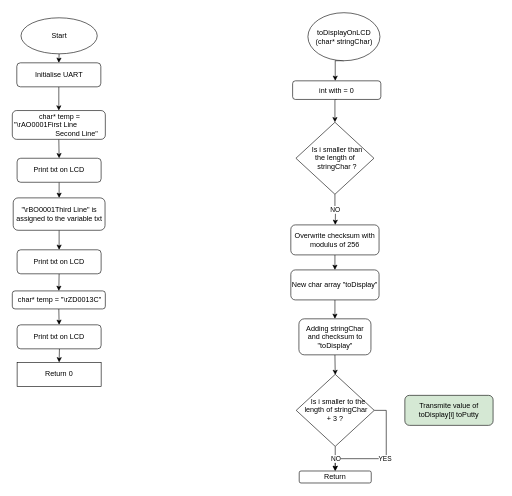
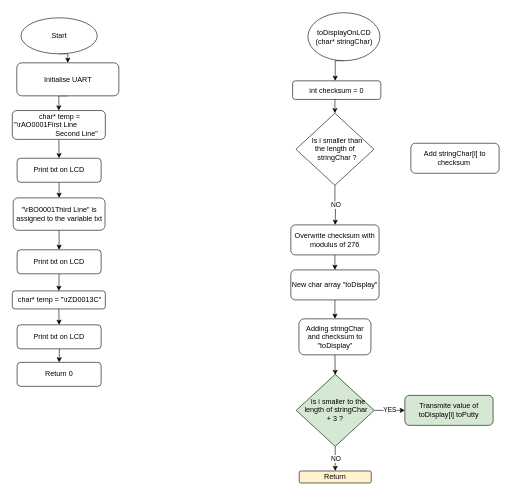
(59, 75) -> (68, 79)
(337, 90) -> (337, 90)
(335, 158) -> (335, 149)
none -> (455, 158)
(335, 240) -> (335, 240)
(59, 374) -> (59, 374)
(335, 410) -> (335, 410)
(386, 455) -> (392, 410)
(335, 477) -> (335, 477)
